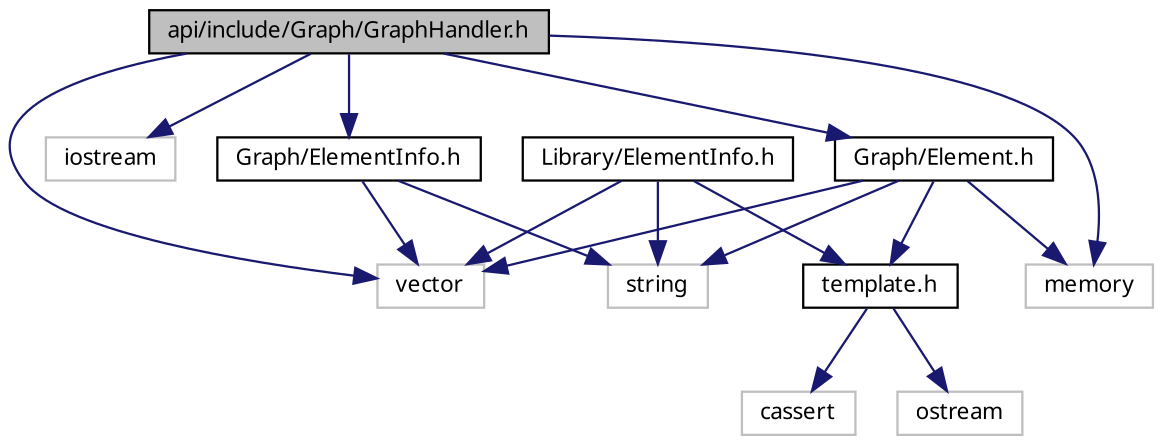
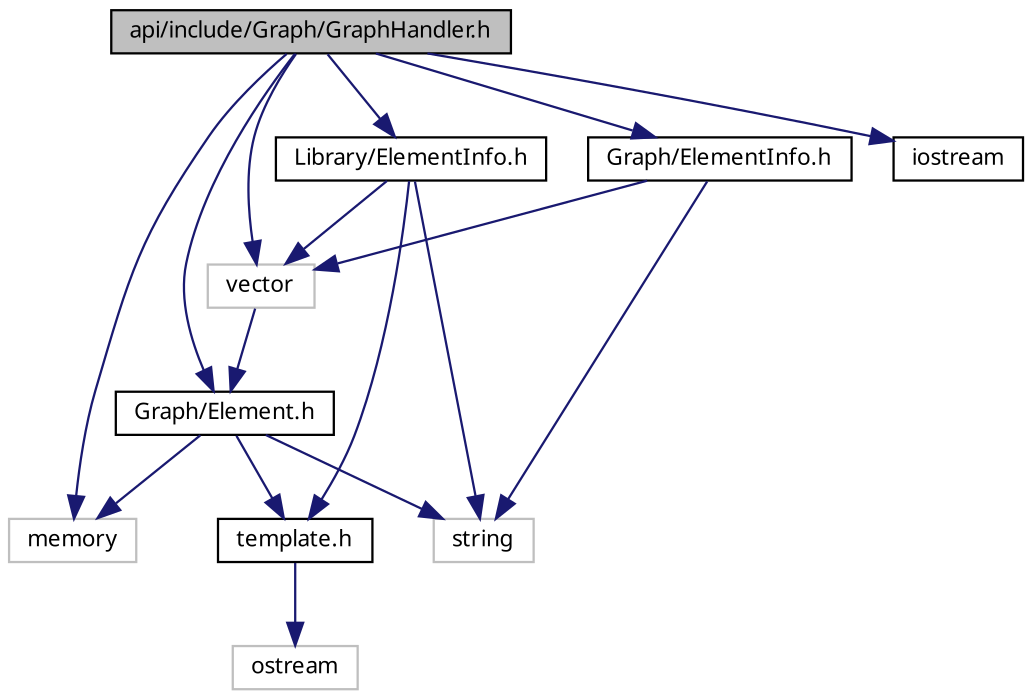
none -> (354, 87)
(111, 159) -> (958, 159)
(685, 223) -> (246, 339)
(799, 413) -> none
